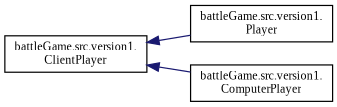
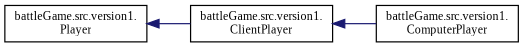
(175, 38) -> (175, 24)
